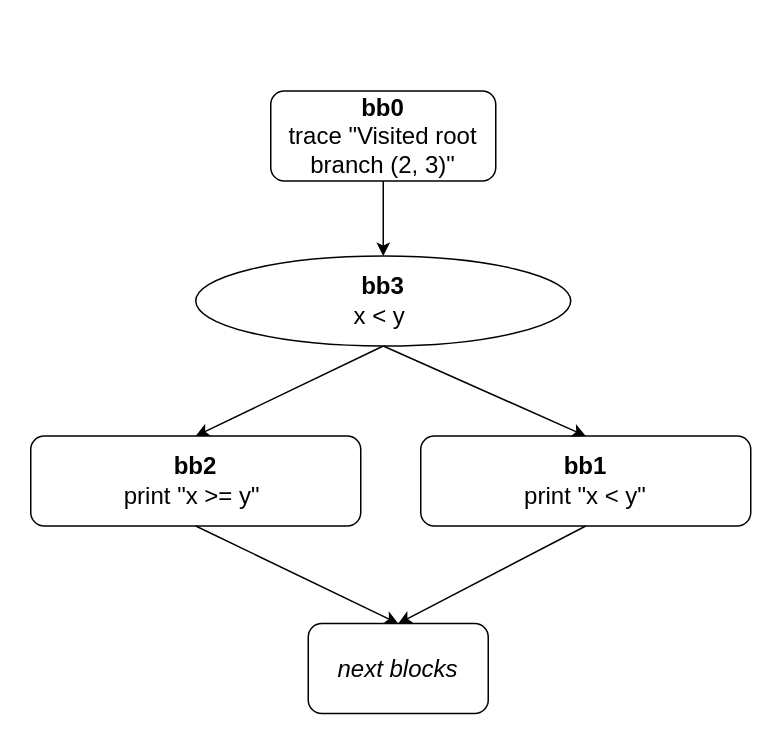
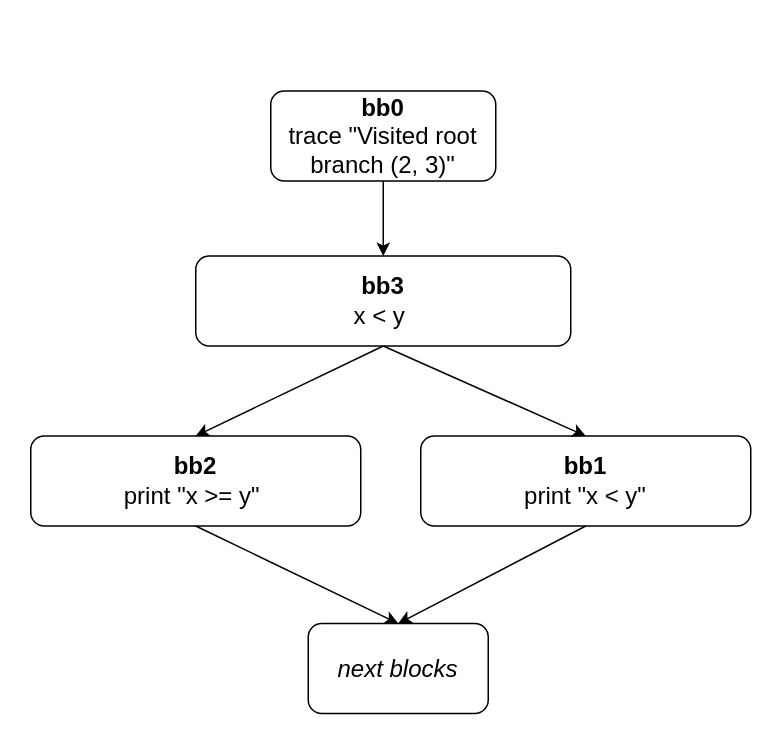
(383, 301) -> (383, 301)
